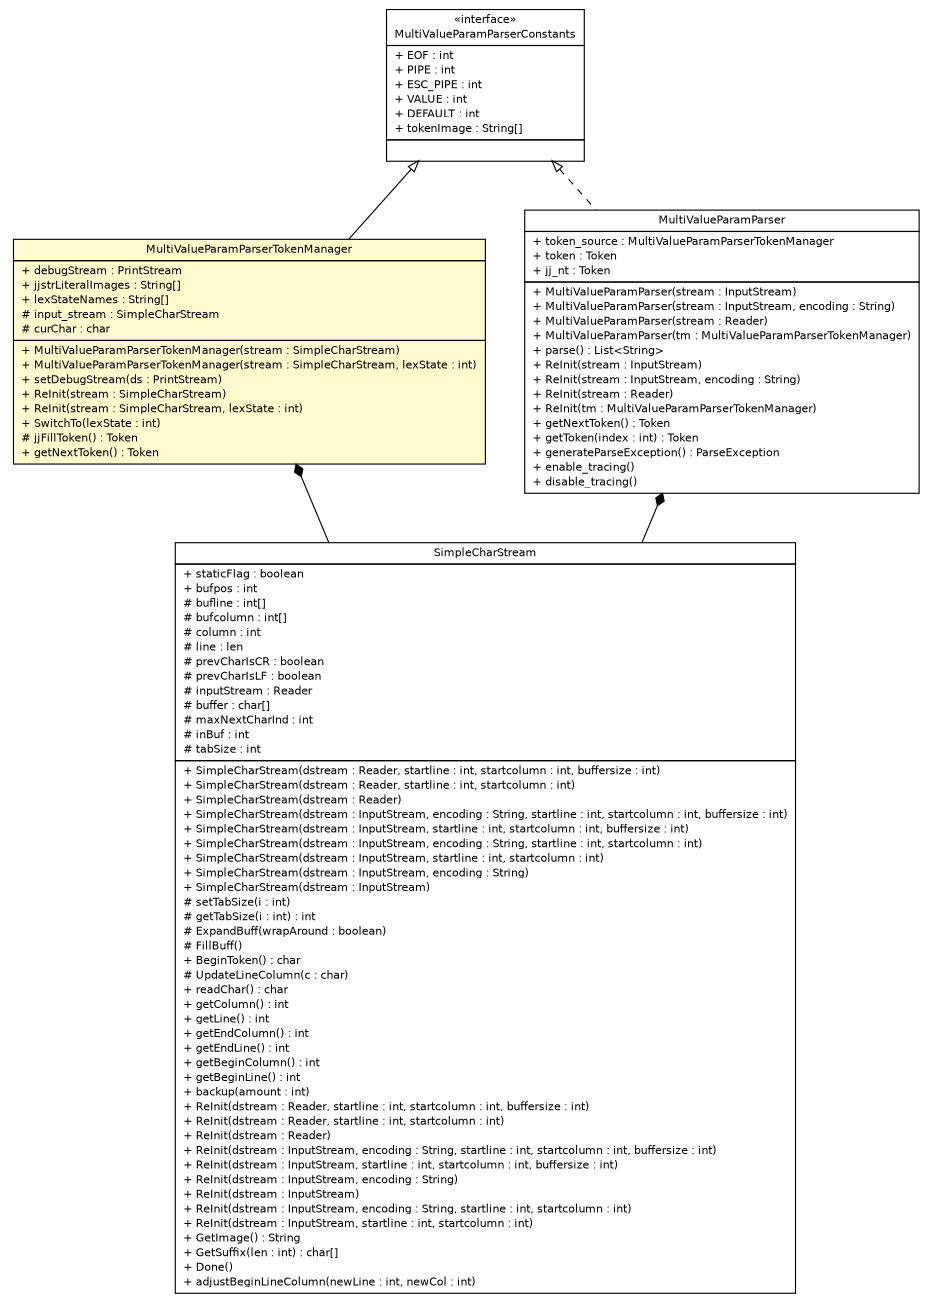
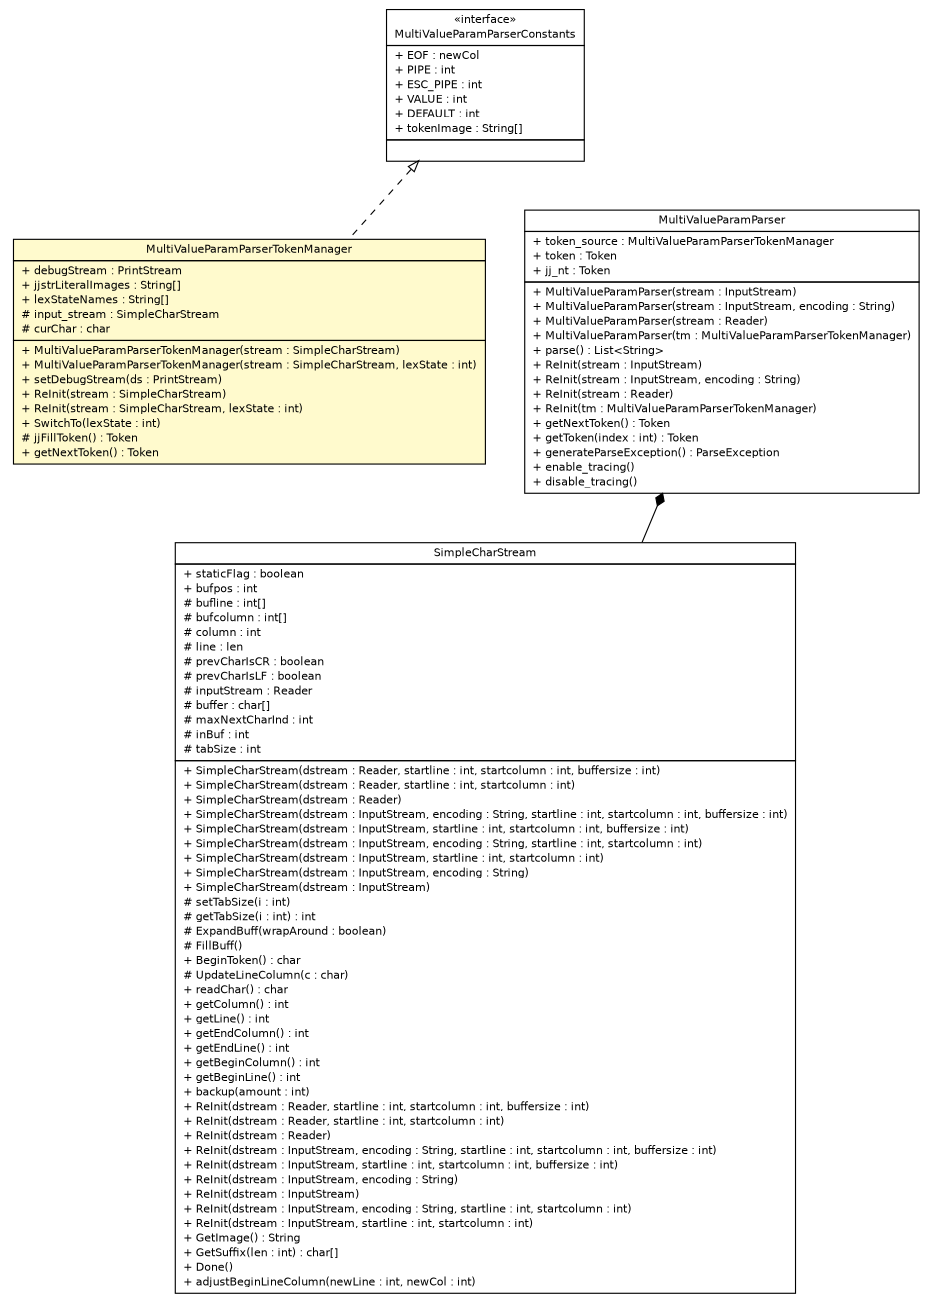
(424, 56) -> (437, 56)
(578, 190) -> none
(380, 204) -> (380, 204)
(315, 510) -> none
